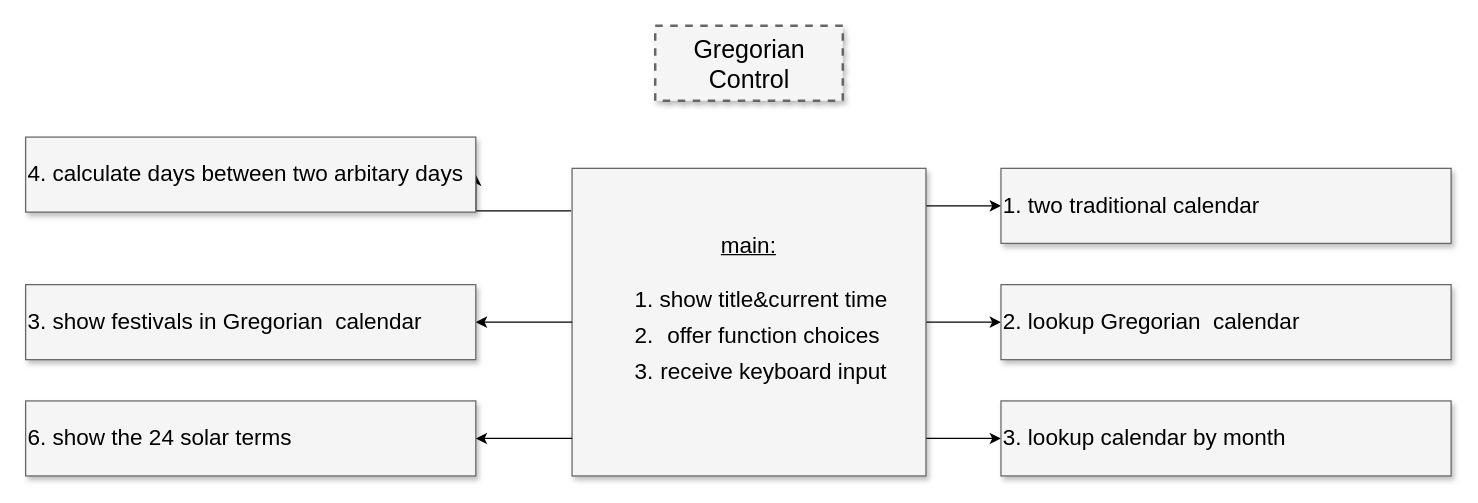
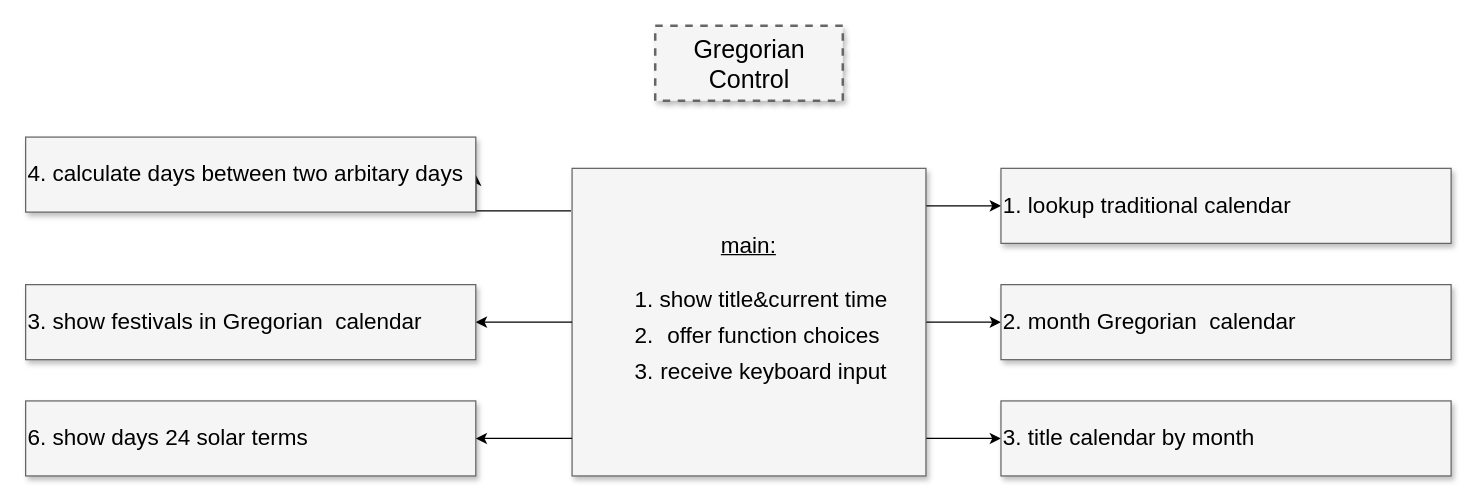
(1150, 206) -> (1166, 206)
(1165, 322) -> (1162, 322)
(171, 438) -> (178, 438)
(1153, 438) -> (1144, 438)
